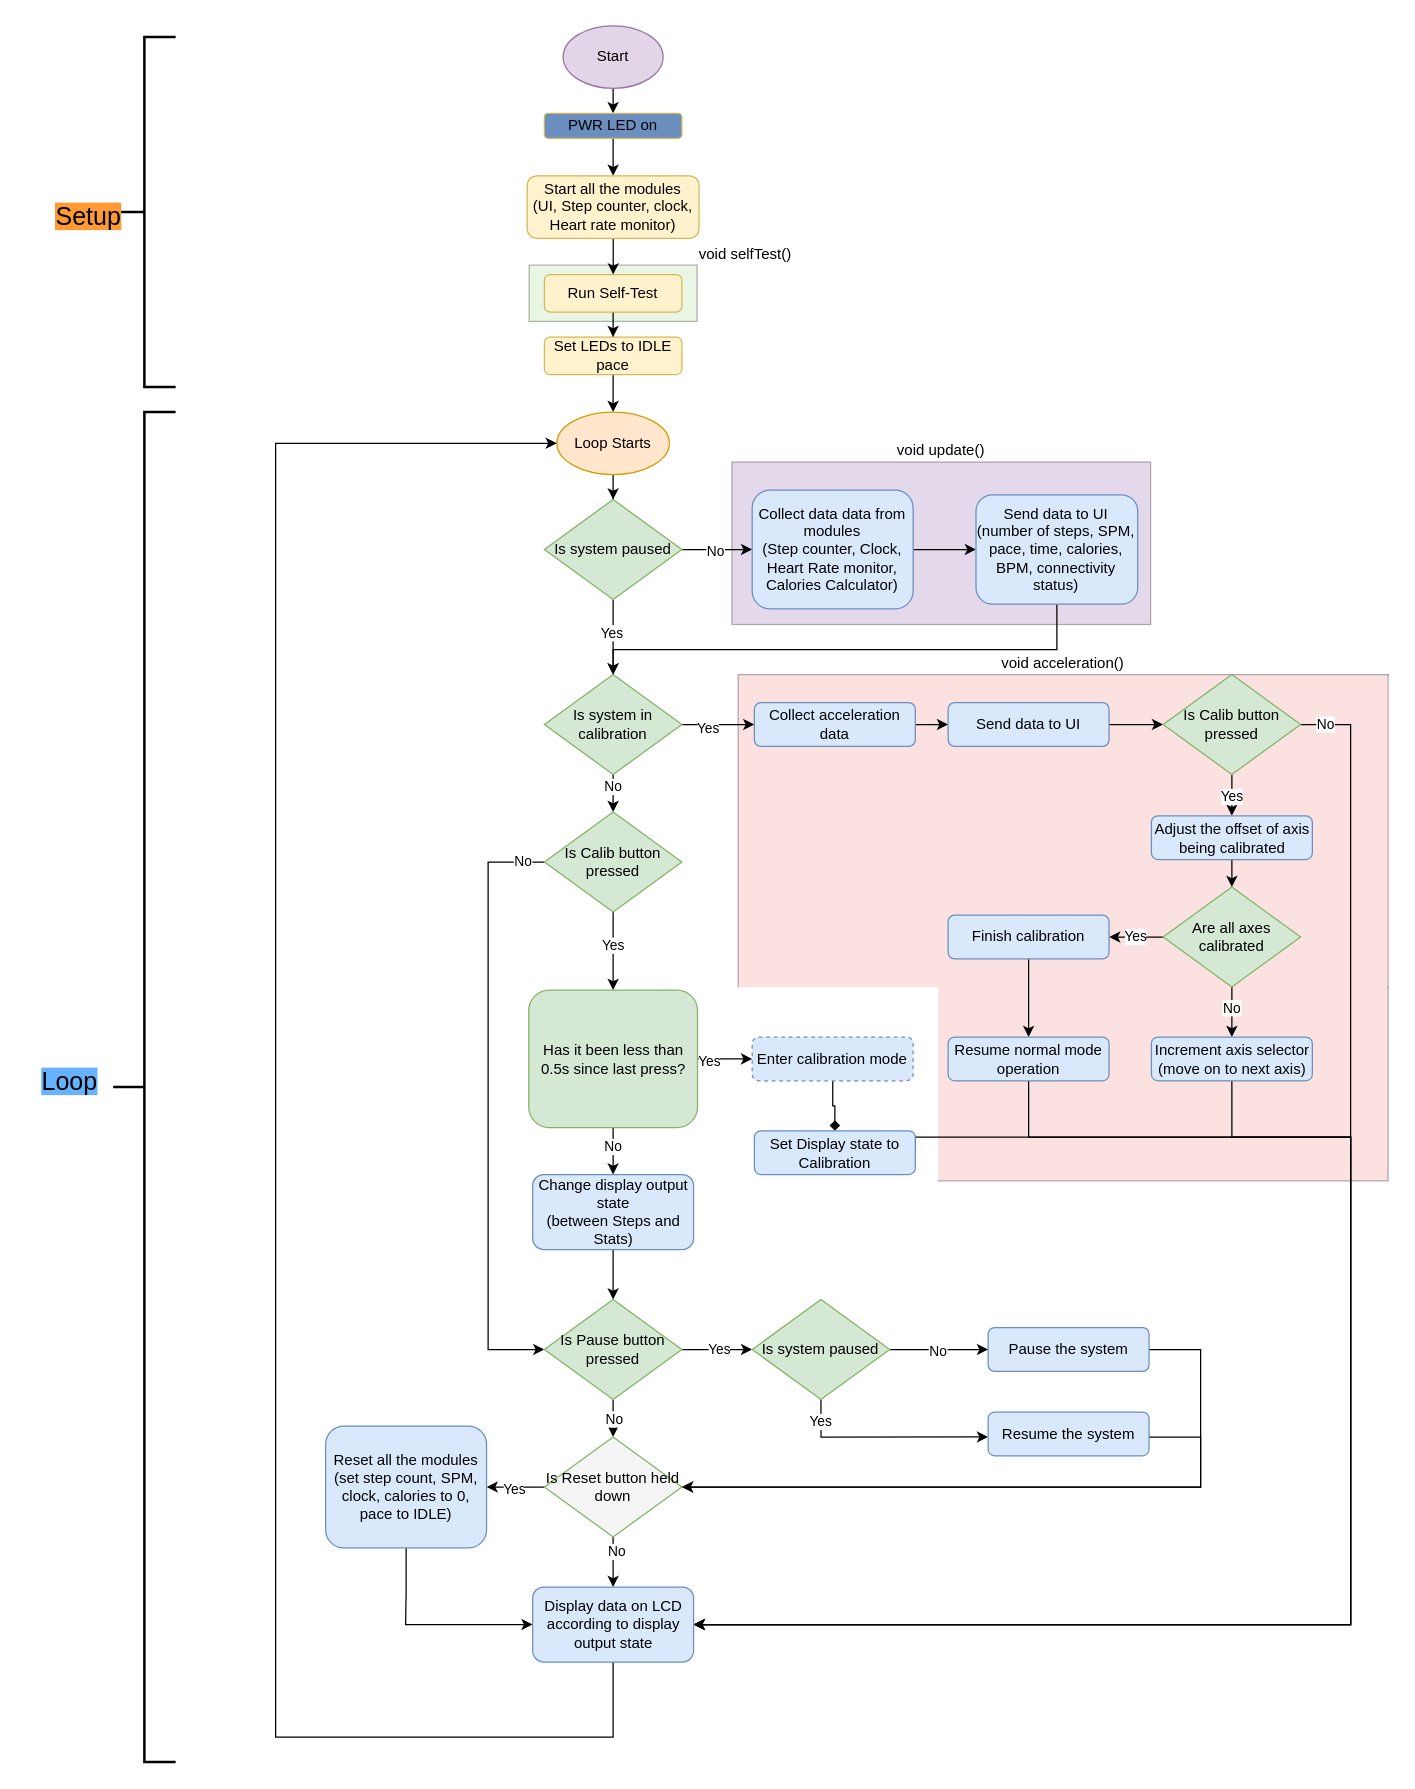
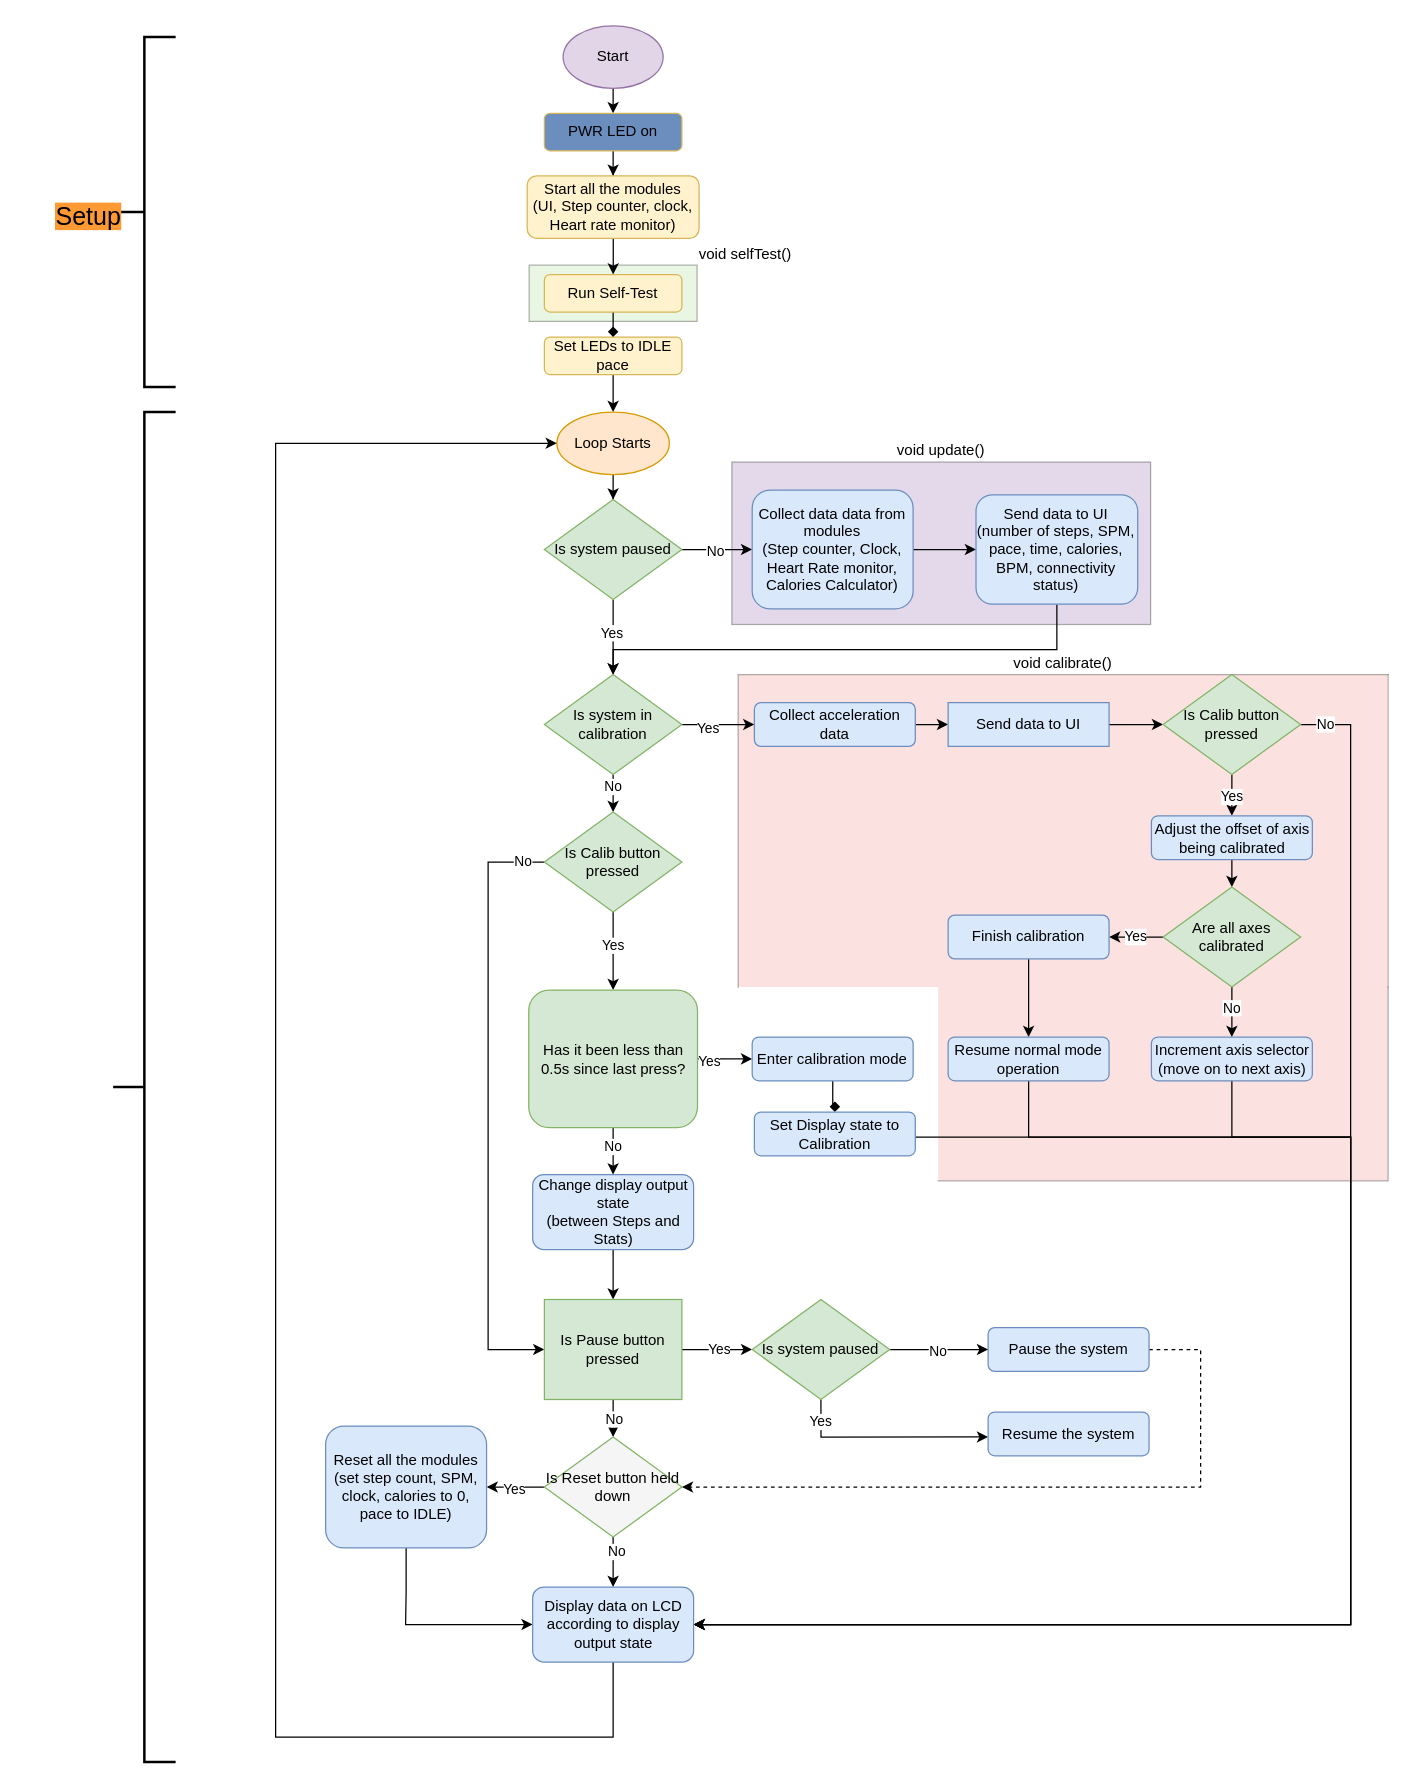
(613, 126) -> (613, 132)
(613, 327) -> (613, 326)
(1063, 662) -> (1063, 662)
(1029, 724) -> (1029, 724)
(833, 1059) -> (833, 1059)
(69, 1081) -> none
(835, 1153) -> (835, 1134)
(613, 1349) -> (613, 1349)
(1201, 1367) -> (1201, 1367)
(1173, 1437) -> none
